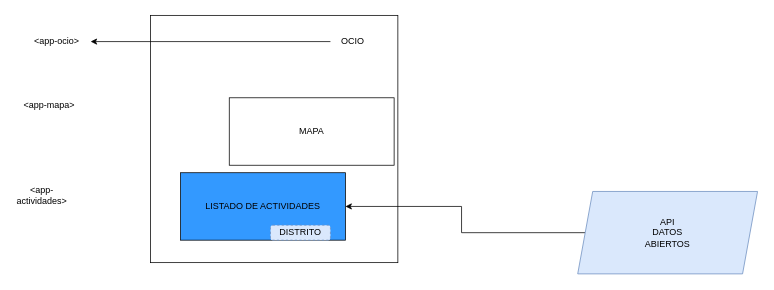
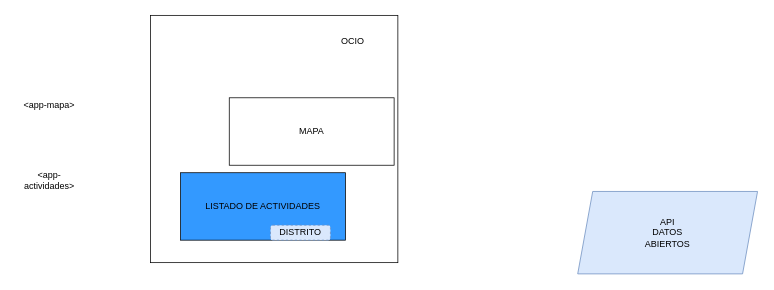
(57, 42) -> none
(213, 42) -> none
(42, 195) -> (49, 180)
(462, 226) -> none
